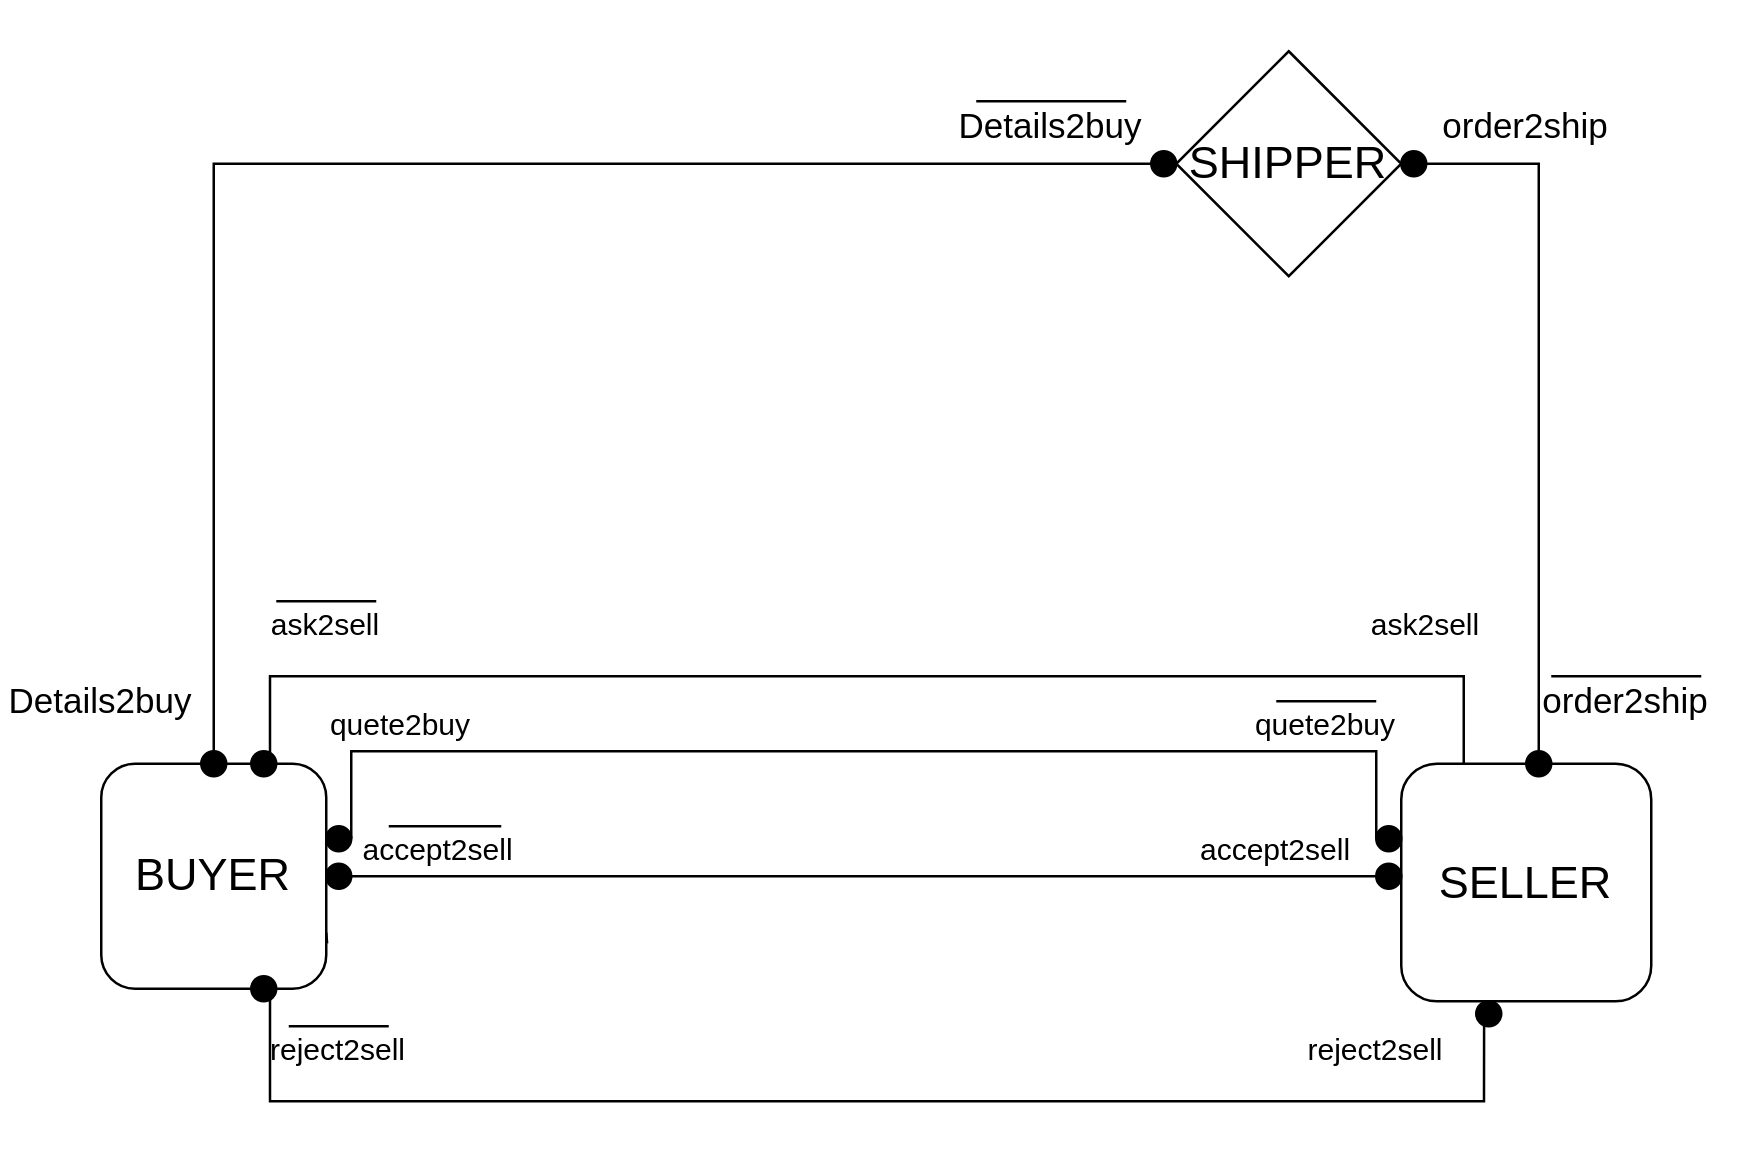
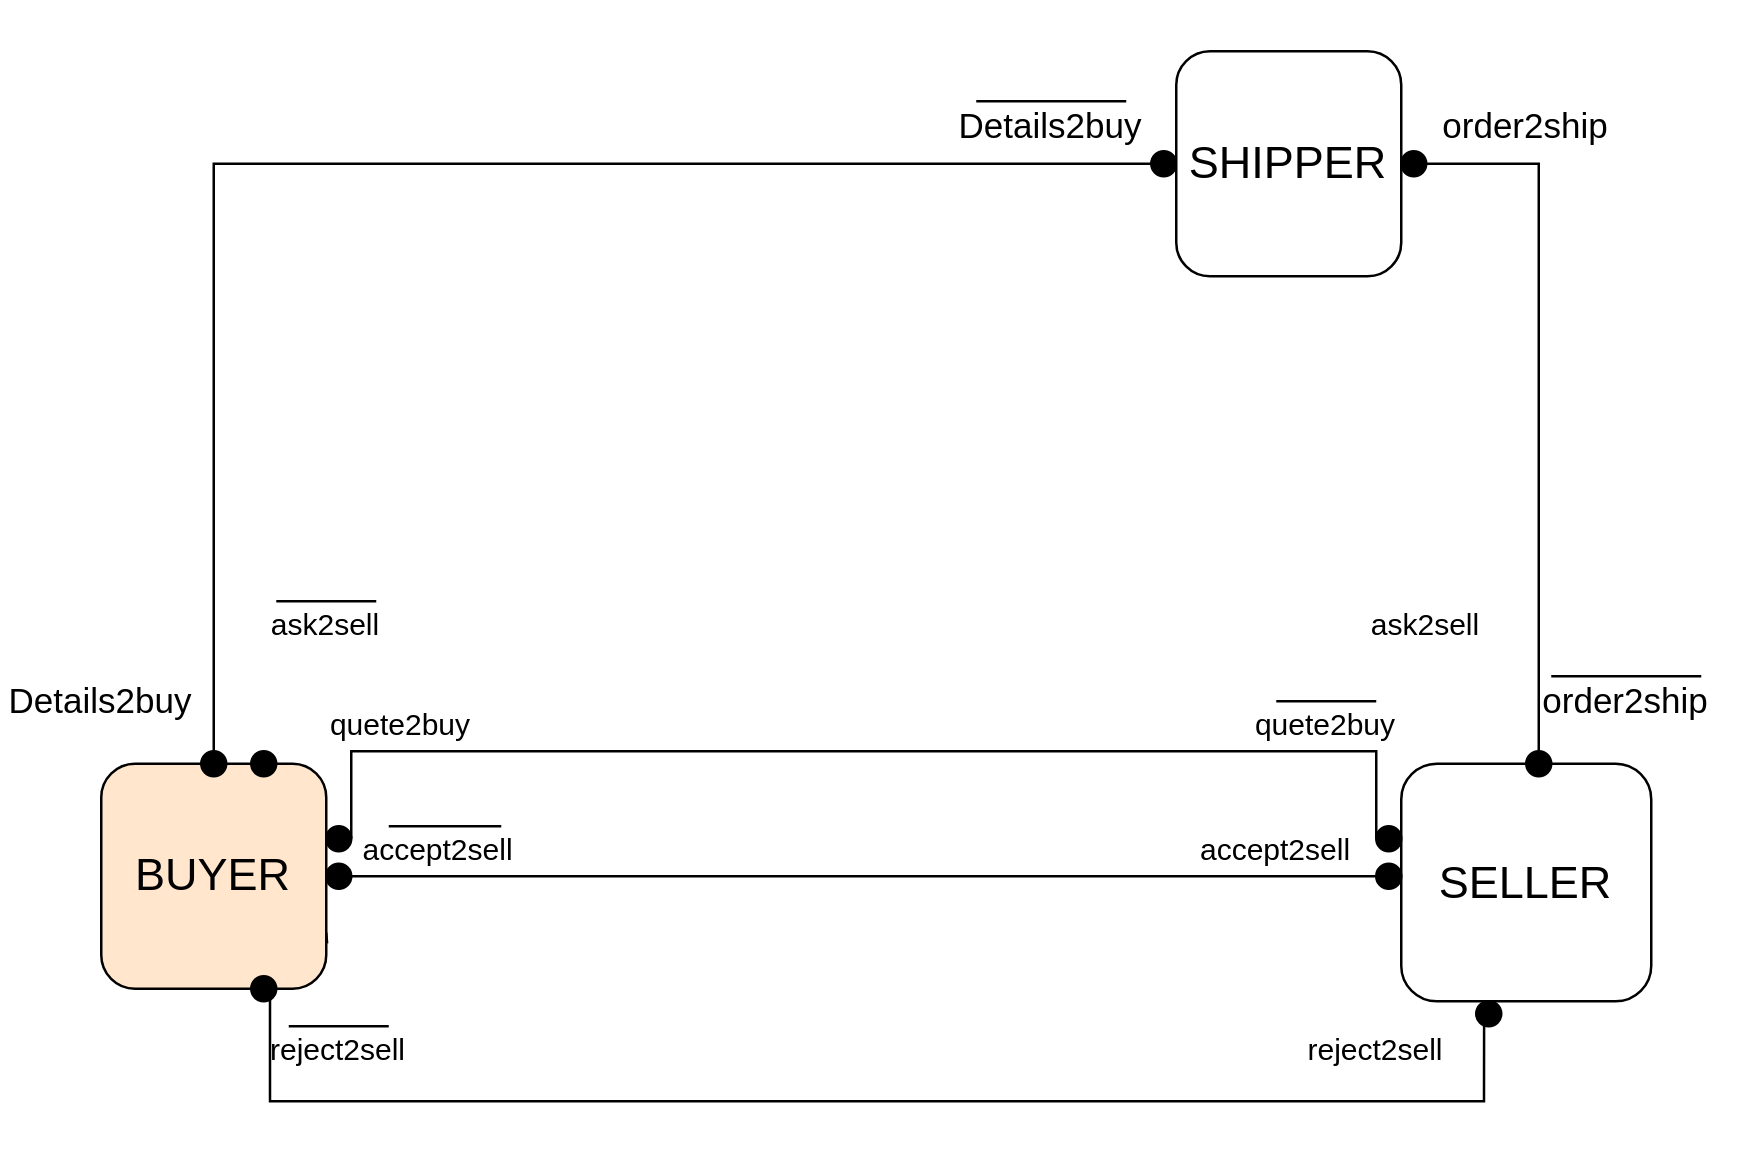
(1289, 164) -> (1289, 164)
(871, 676) -> none
(214, 876) -> (214, 876)
